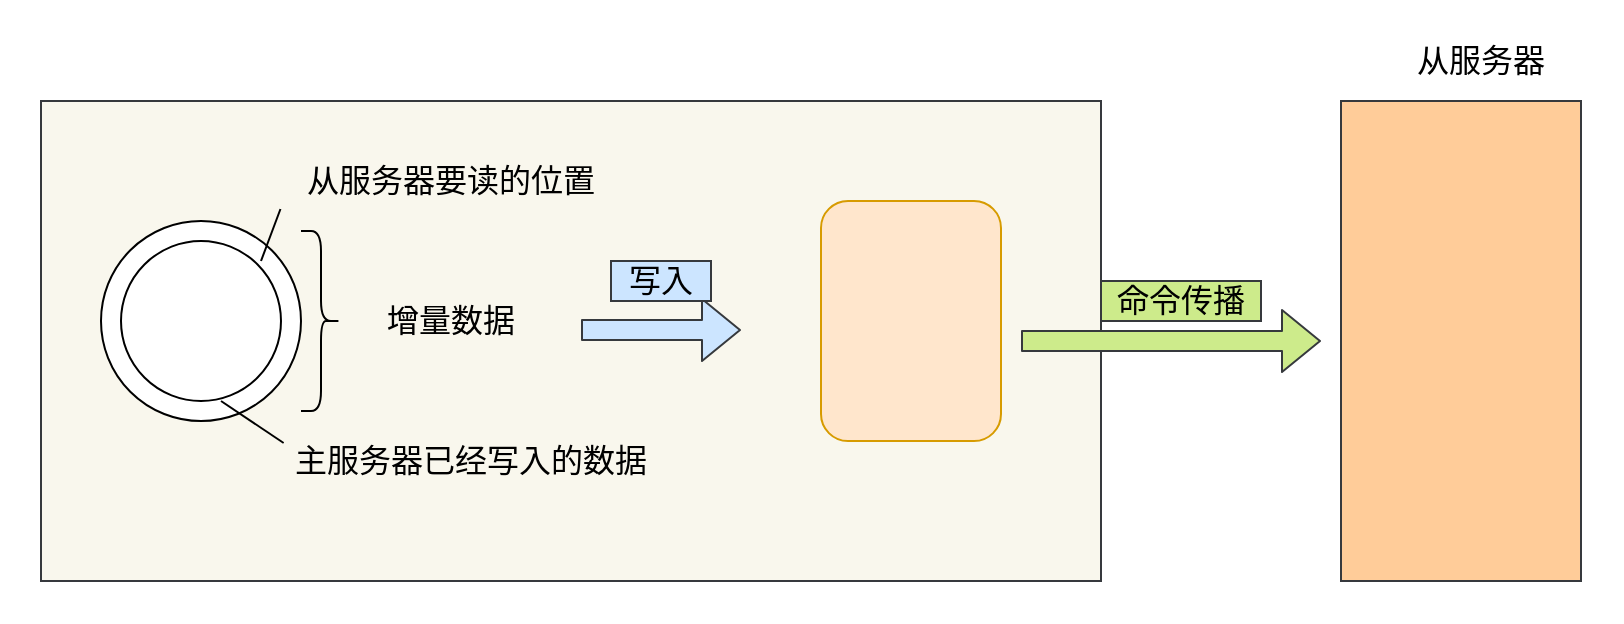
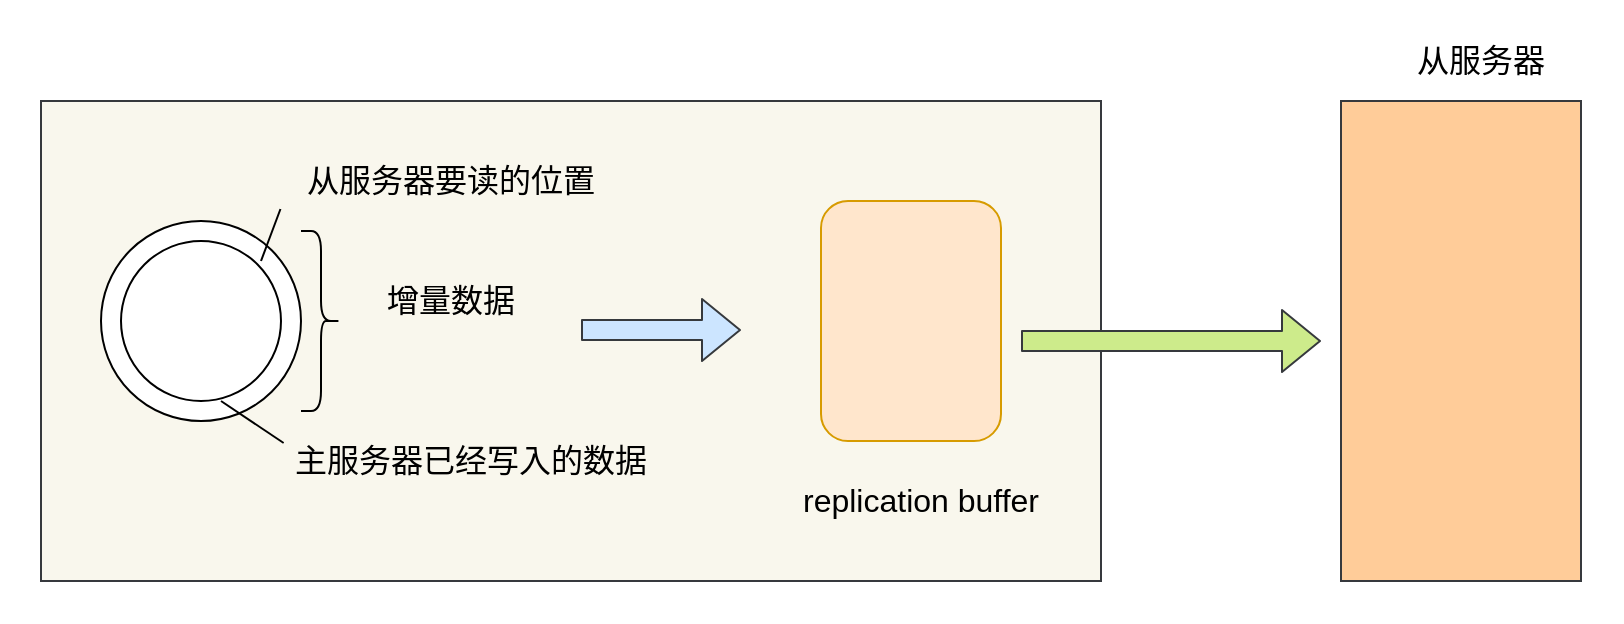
(661, 281) -> none
(1181, 301) -> none
(451, 321) -> (451, 301)
none -> (921, 501)
